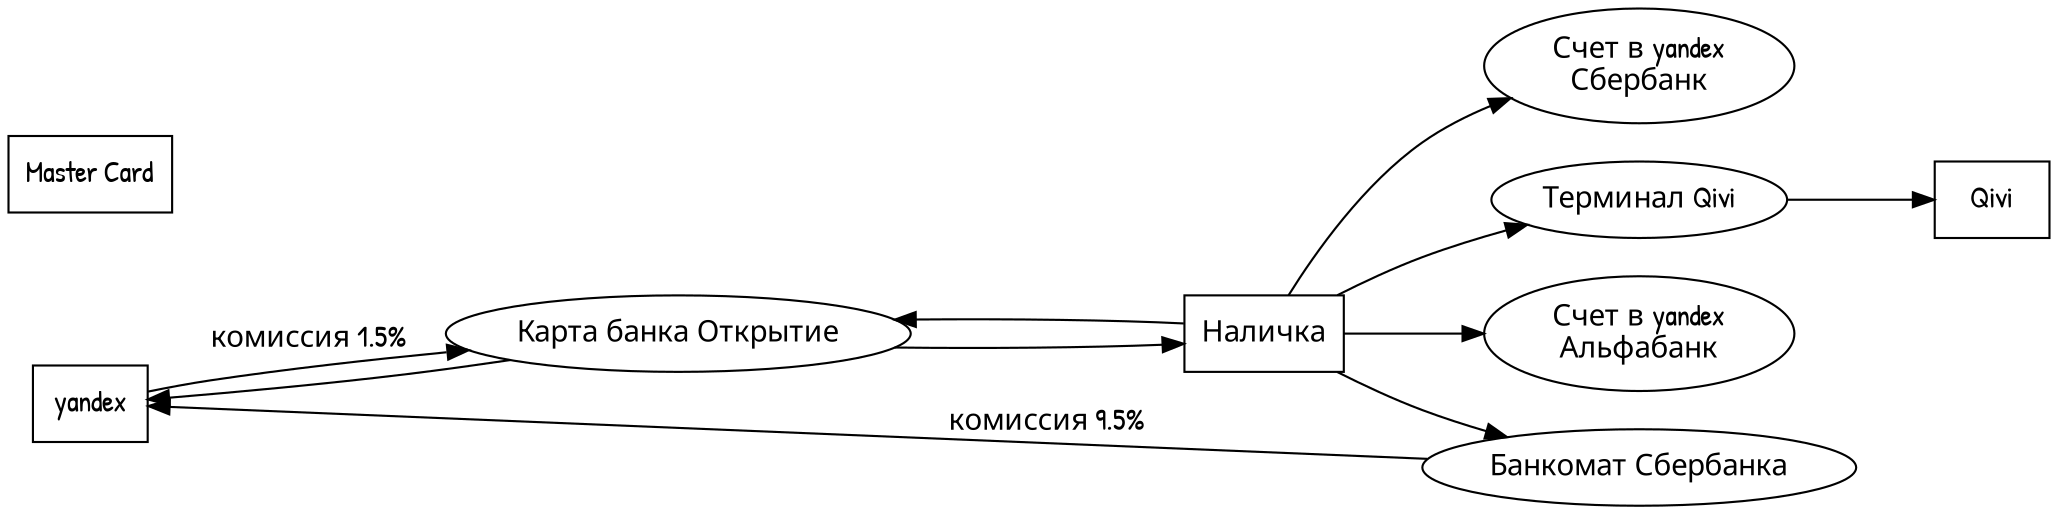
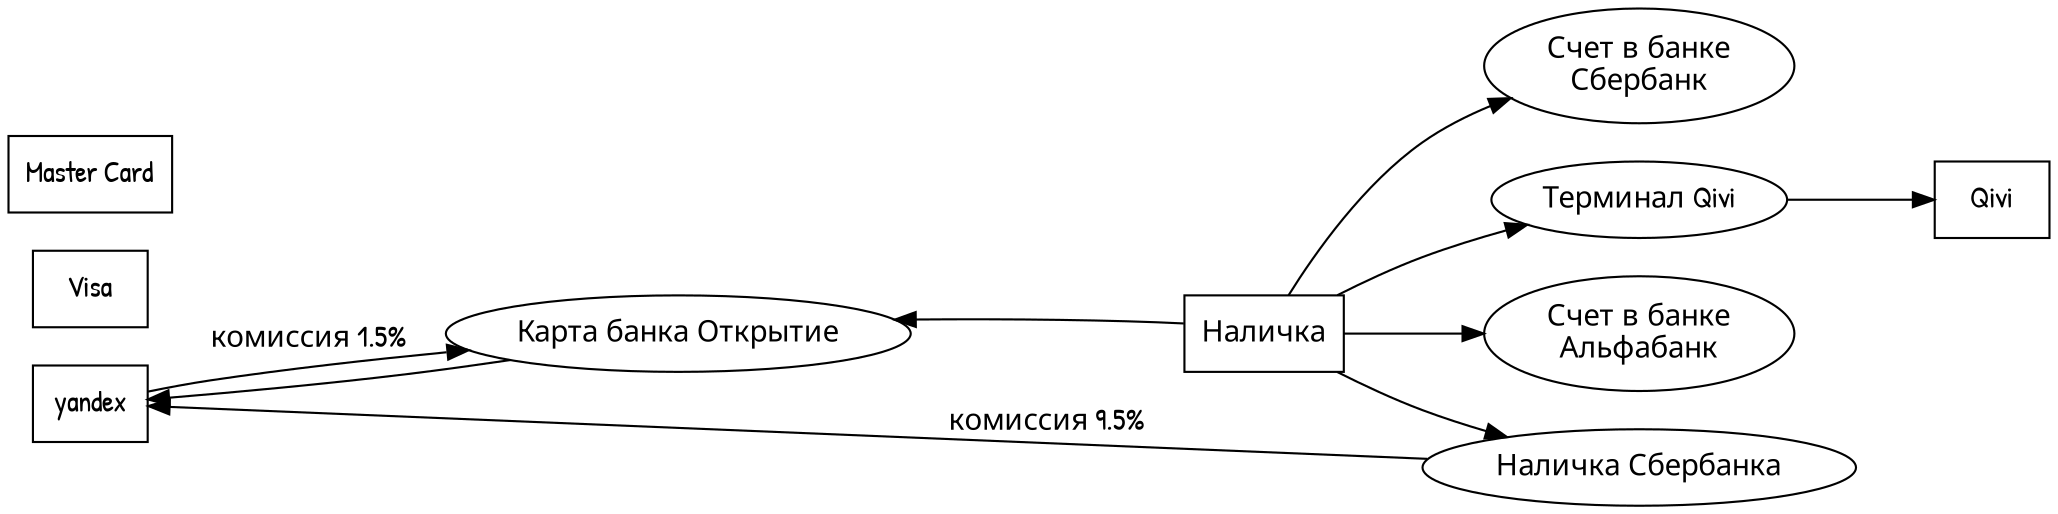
(1639, 66) -> (1639, 66)
none -> (90, 289)
(1639, 334) -> (1639, 334)
(1028, 348) -> none
(1639, 468) -> (1639, 468)
